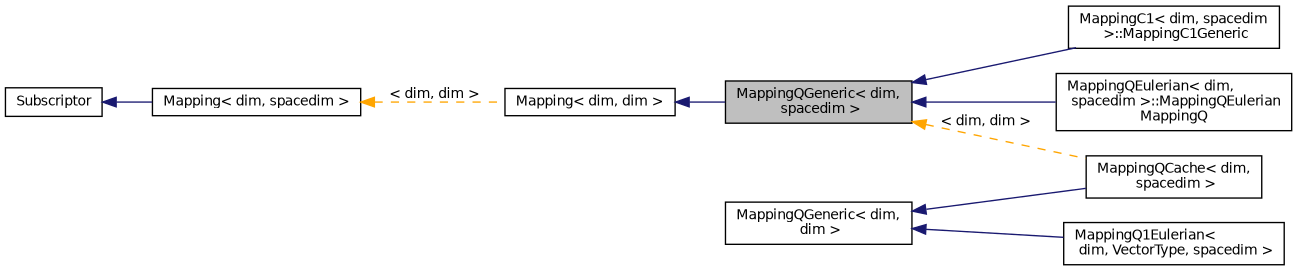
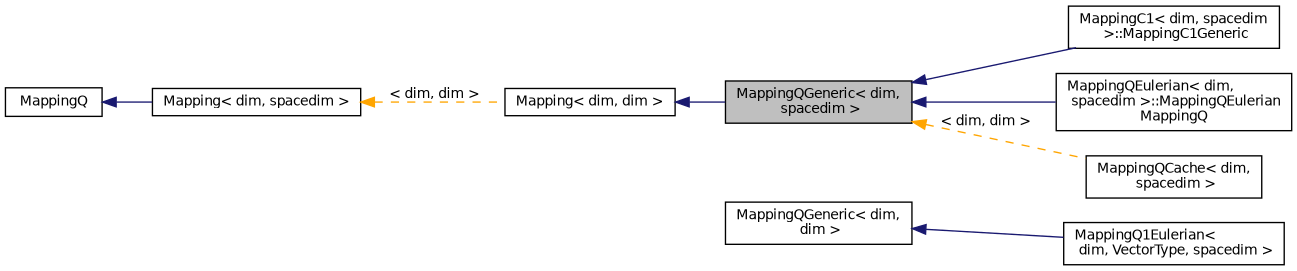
(54, 102) -> (54, 102)
(1006, 199) -> none
